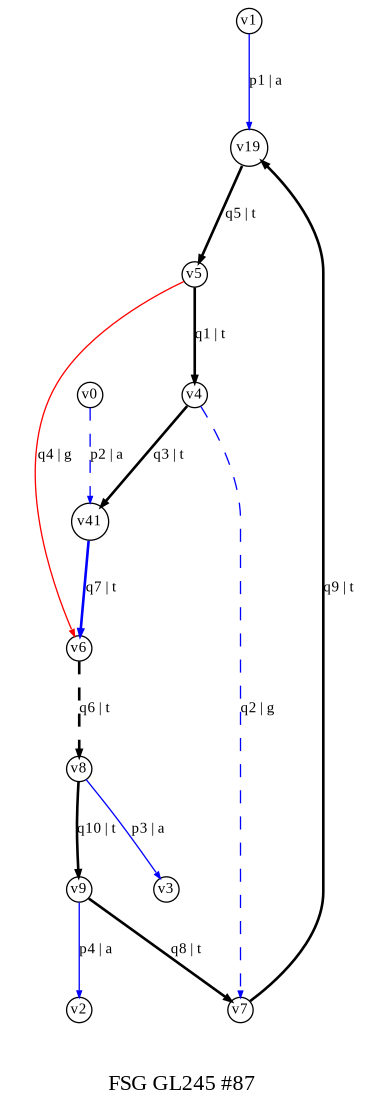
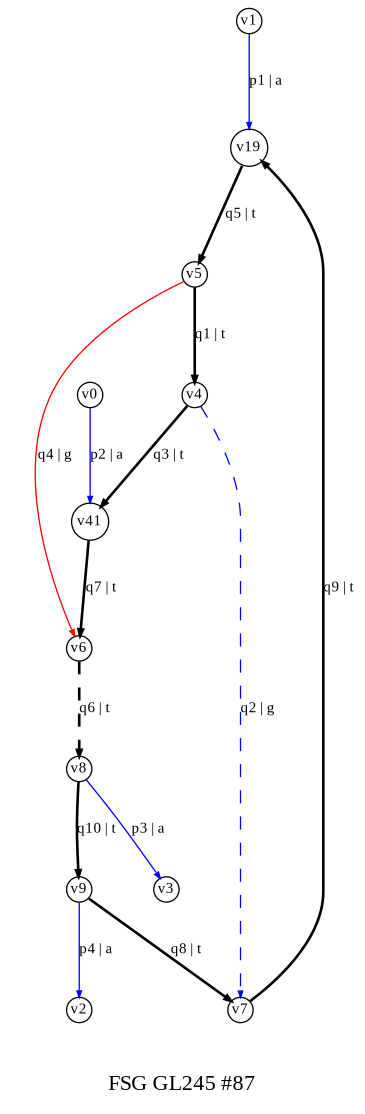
(90, 452) -> (90, 452)
(85, 585) -> (85, 585)
